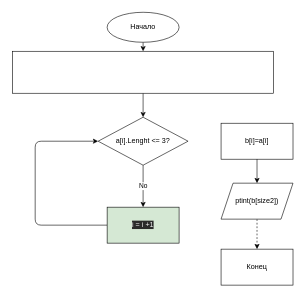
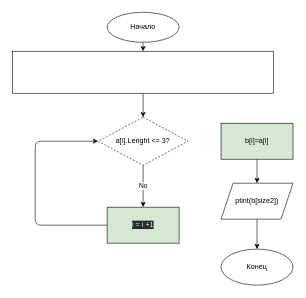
(143, 141) -> (143, 141)
(257, 141) -> (257, 141)
(257, 232) -> (257, 232)
(257, 267) -> (257, 267)
